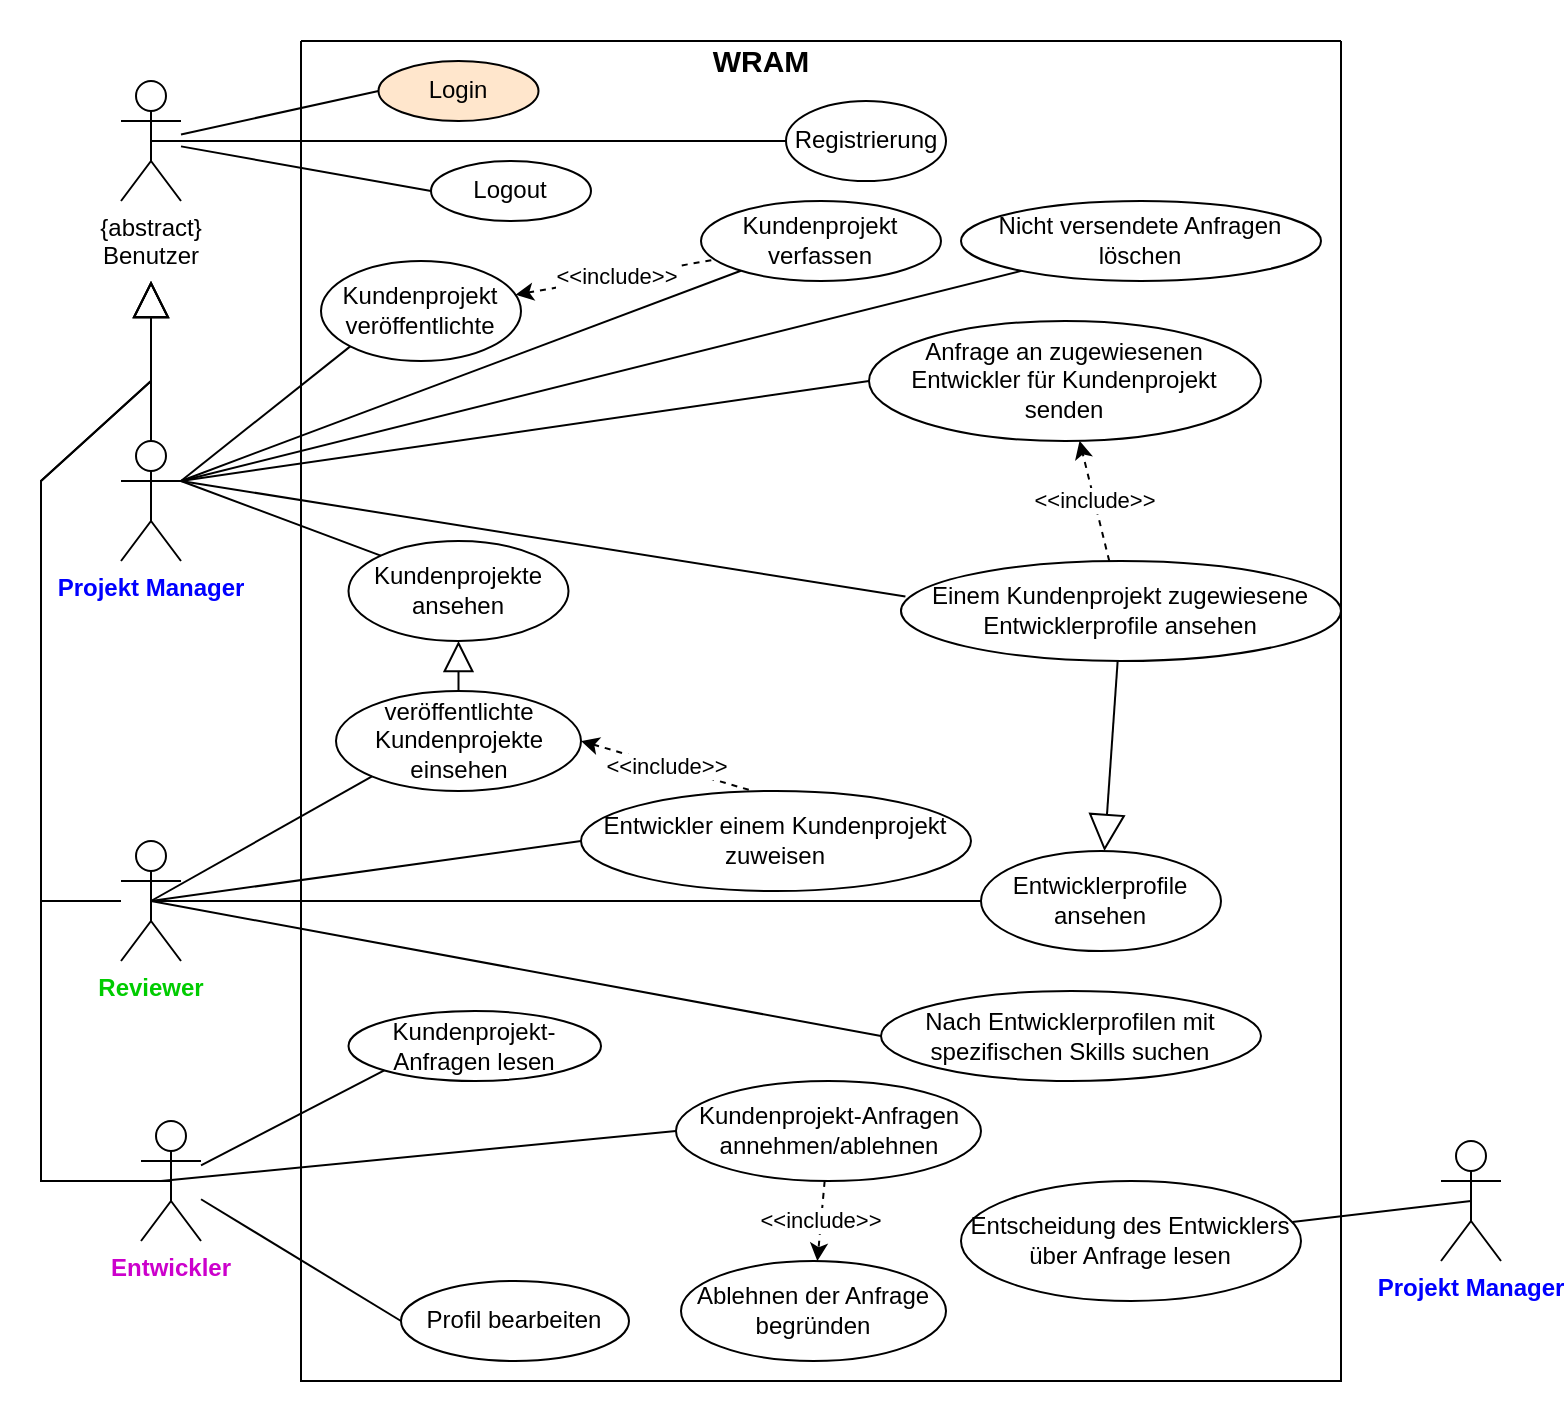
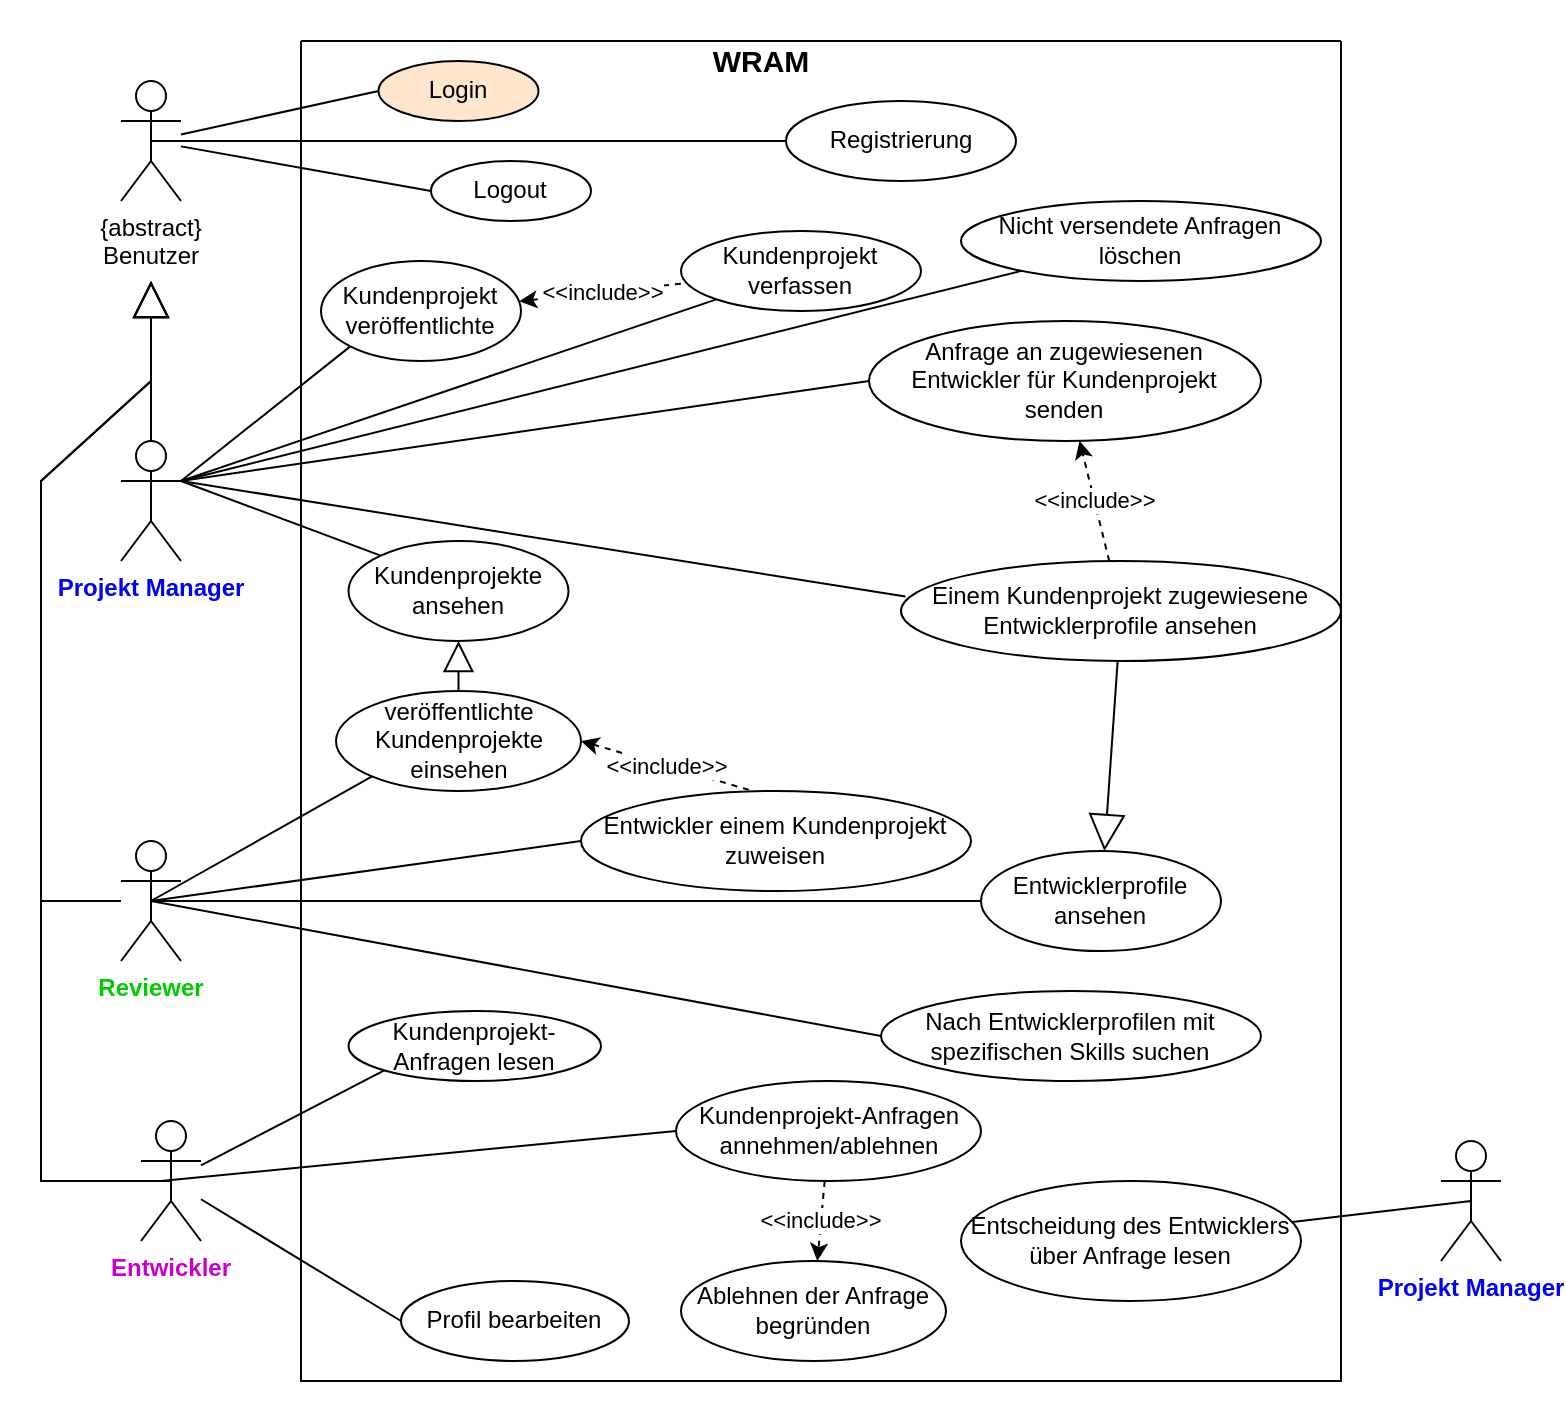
(866, 141) -> (901, 141)
(821, 241) -> (801, 271)
